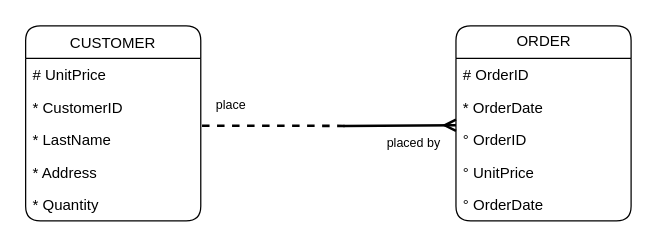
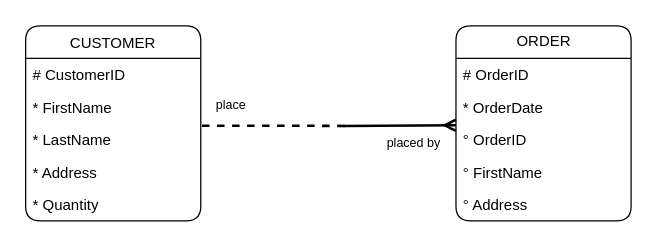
(73, 75) -> (81, 75)
(81, 108) -> (75, 108)
(503, 173) -> (505, 173)
(507, 205) -> (498, 205)
